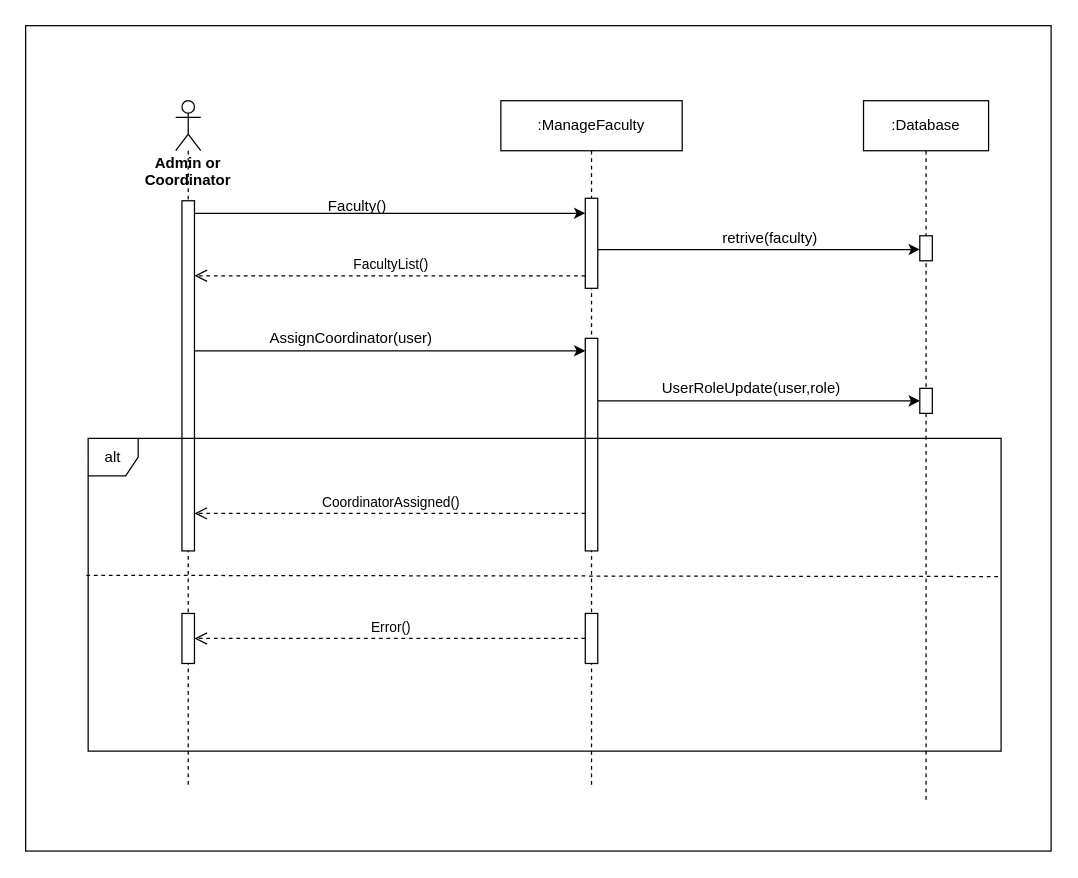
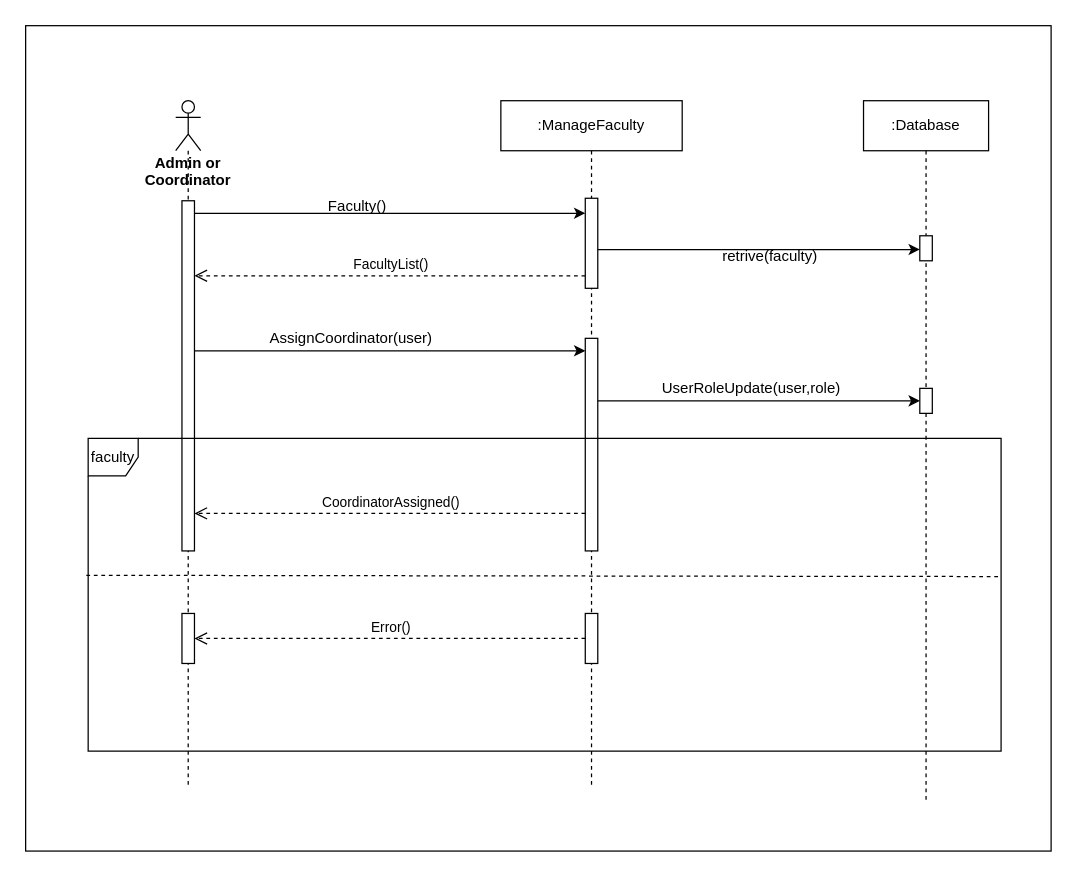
(769, 238) -> (769, 257)
(113, 457) -> (113, 457)
